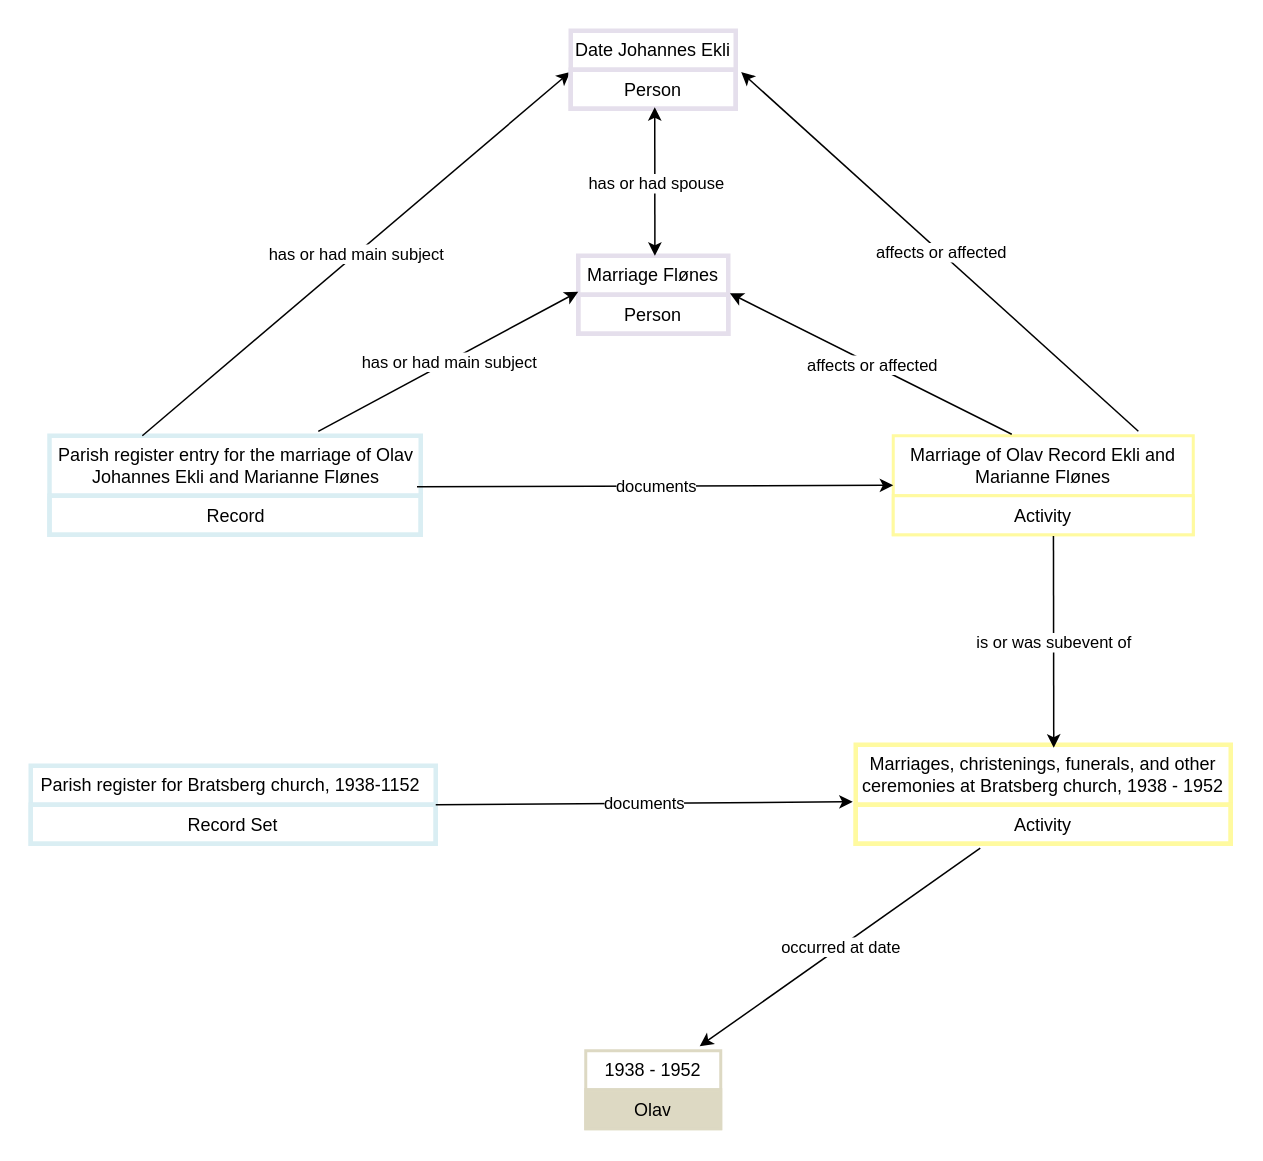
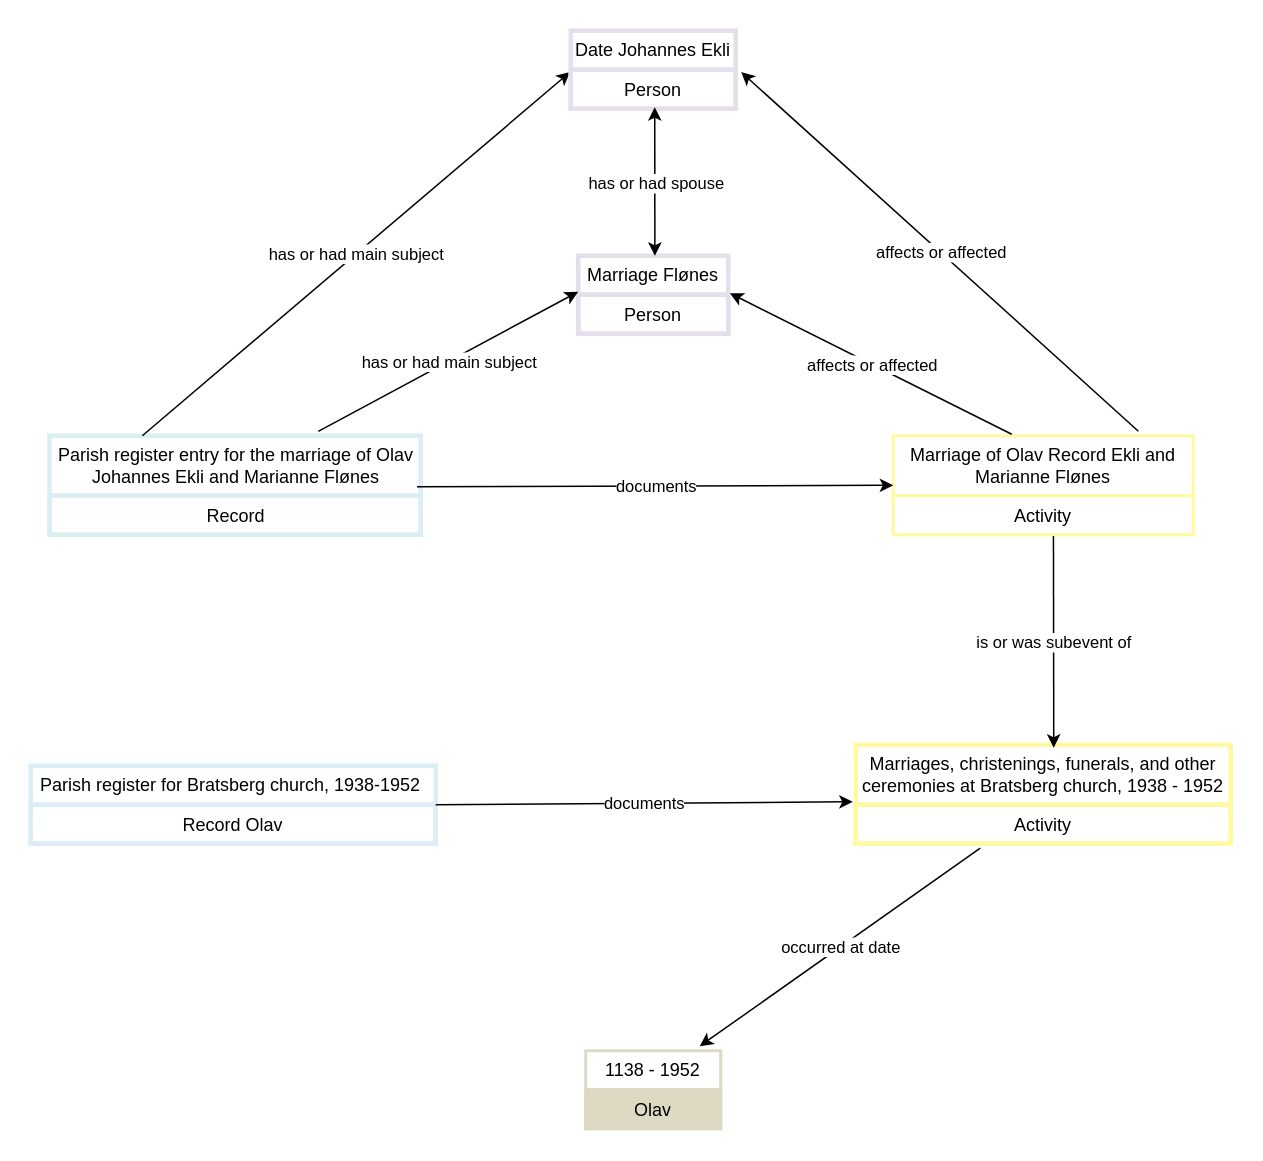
(233, 785) -> (233, 785)
(233, 826) -> (233, 826)
(653, 1070) -> (653, 1070)
